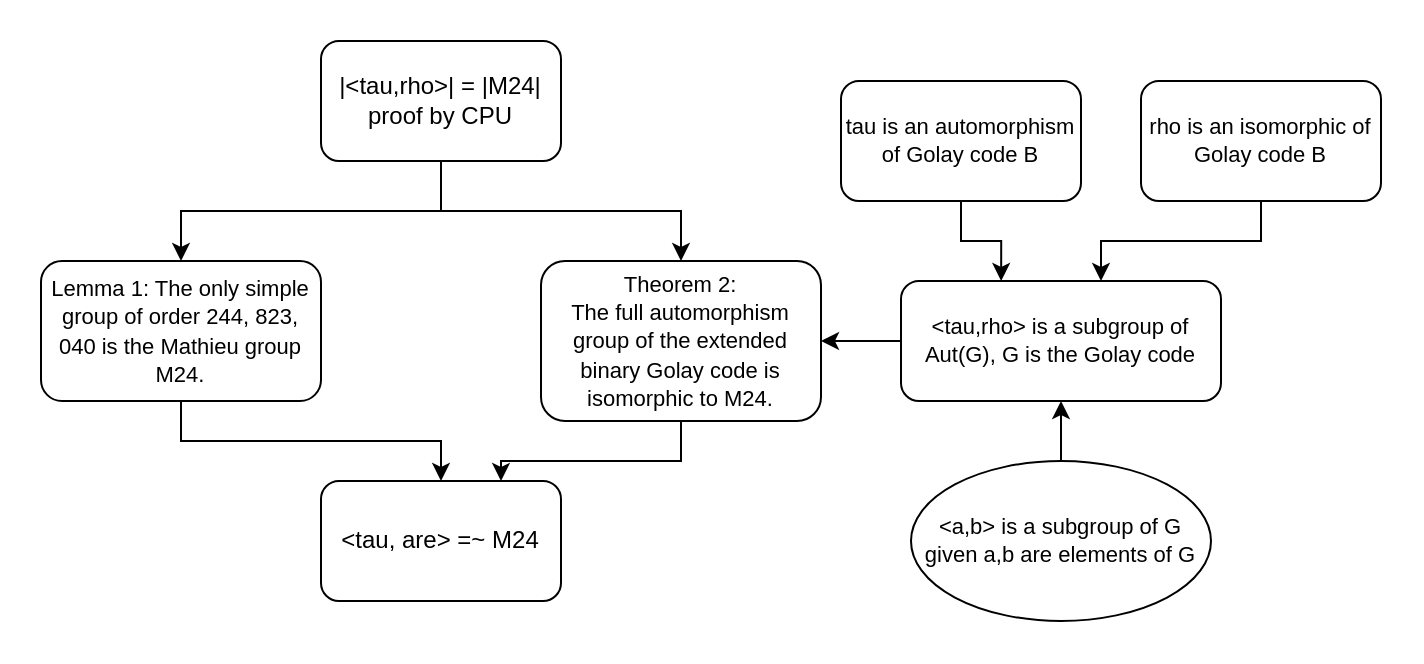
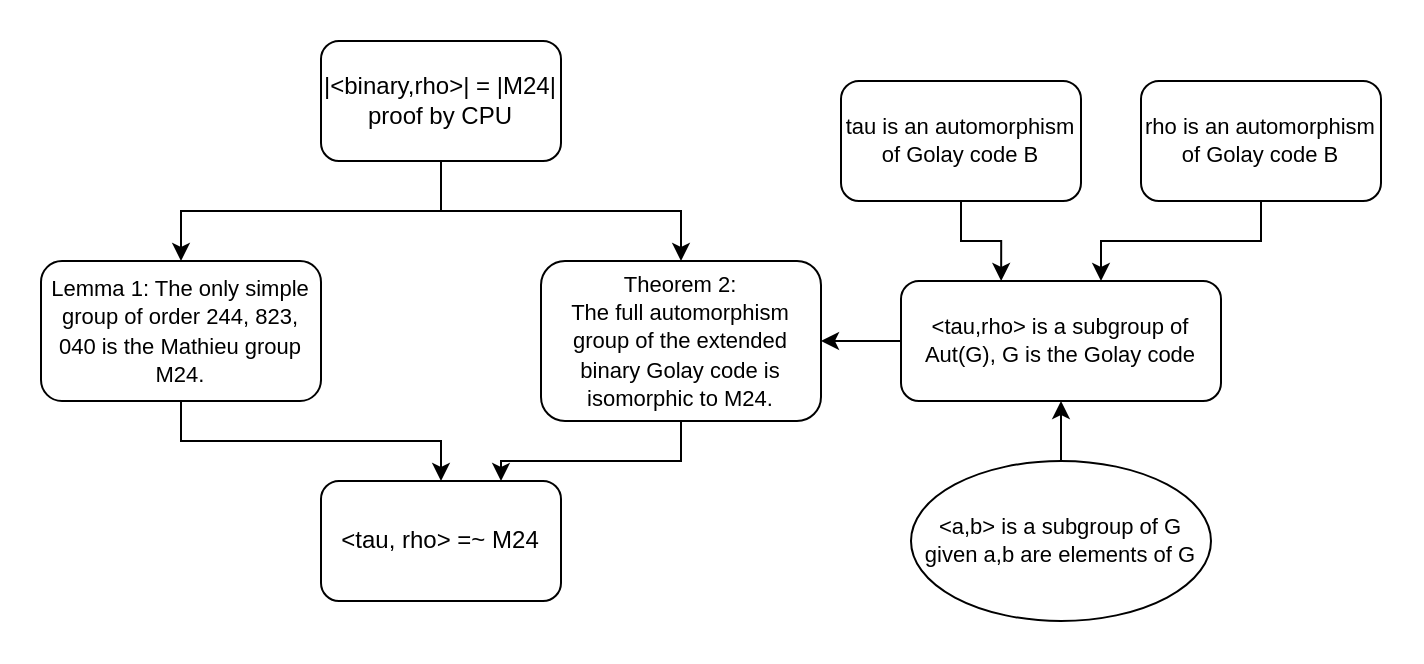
(441, 101) -> (441, 101)
(1261, 141) -> (1261, 141)
(441, 541) -> (441, 541)
